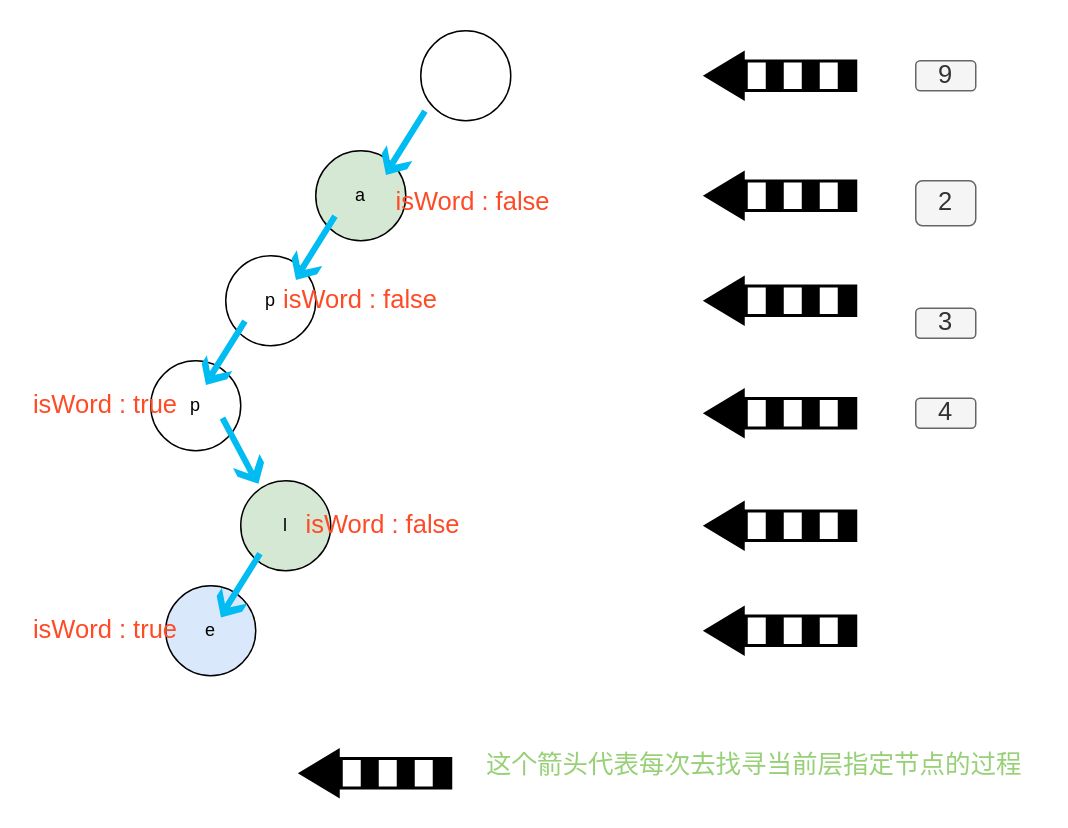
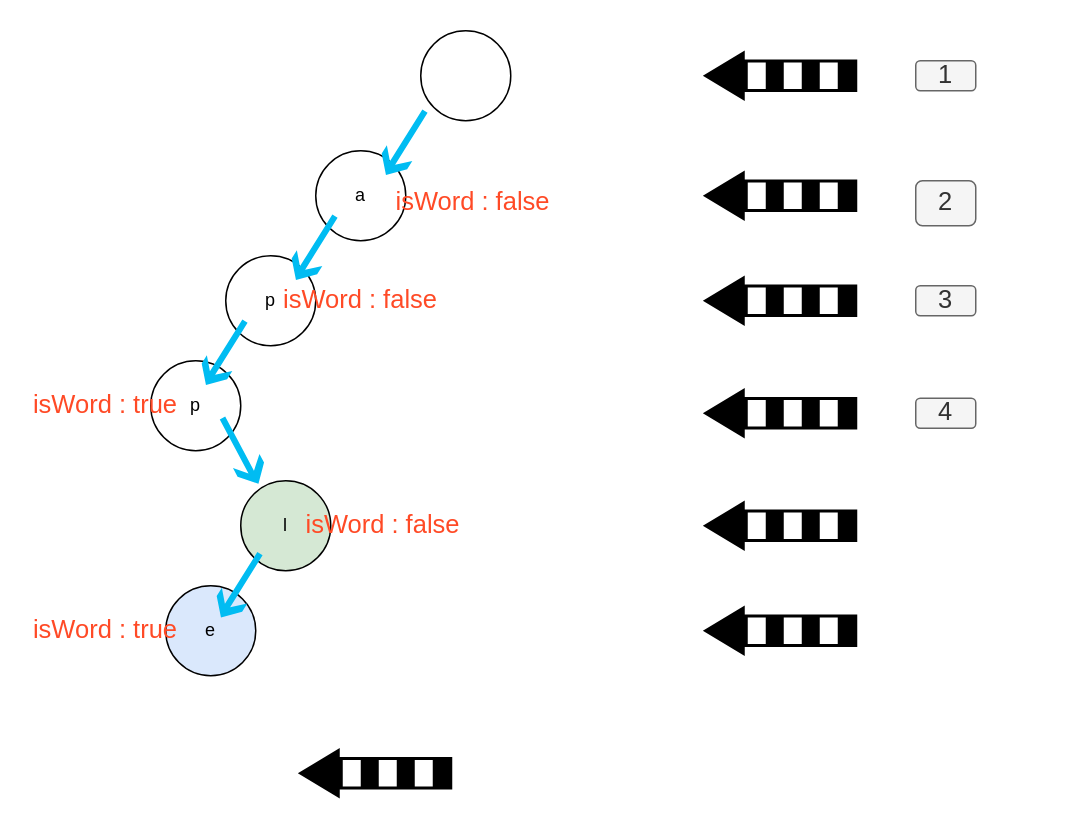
(946, 76) -> (946, 76)
(361, 196) -> (361, 196)
(946, 323) -> (946, 301)
(755, 766) -> none
